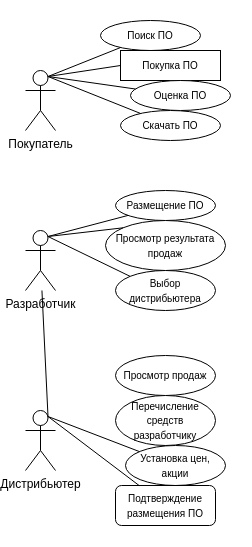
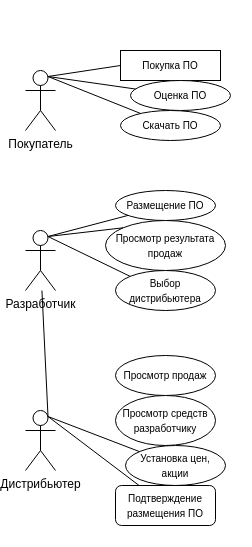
(151, 36) -> none
(87, 61) -> none
(166, 421) -> (166, 421)
